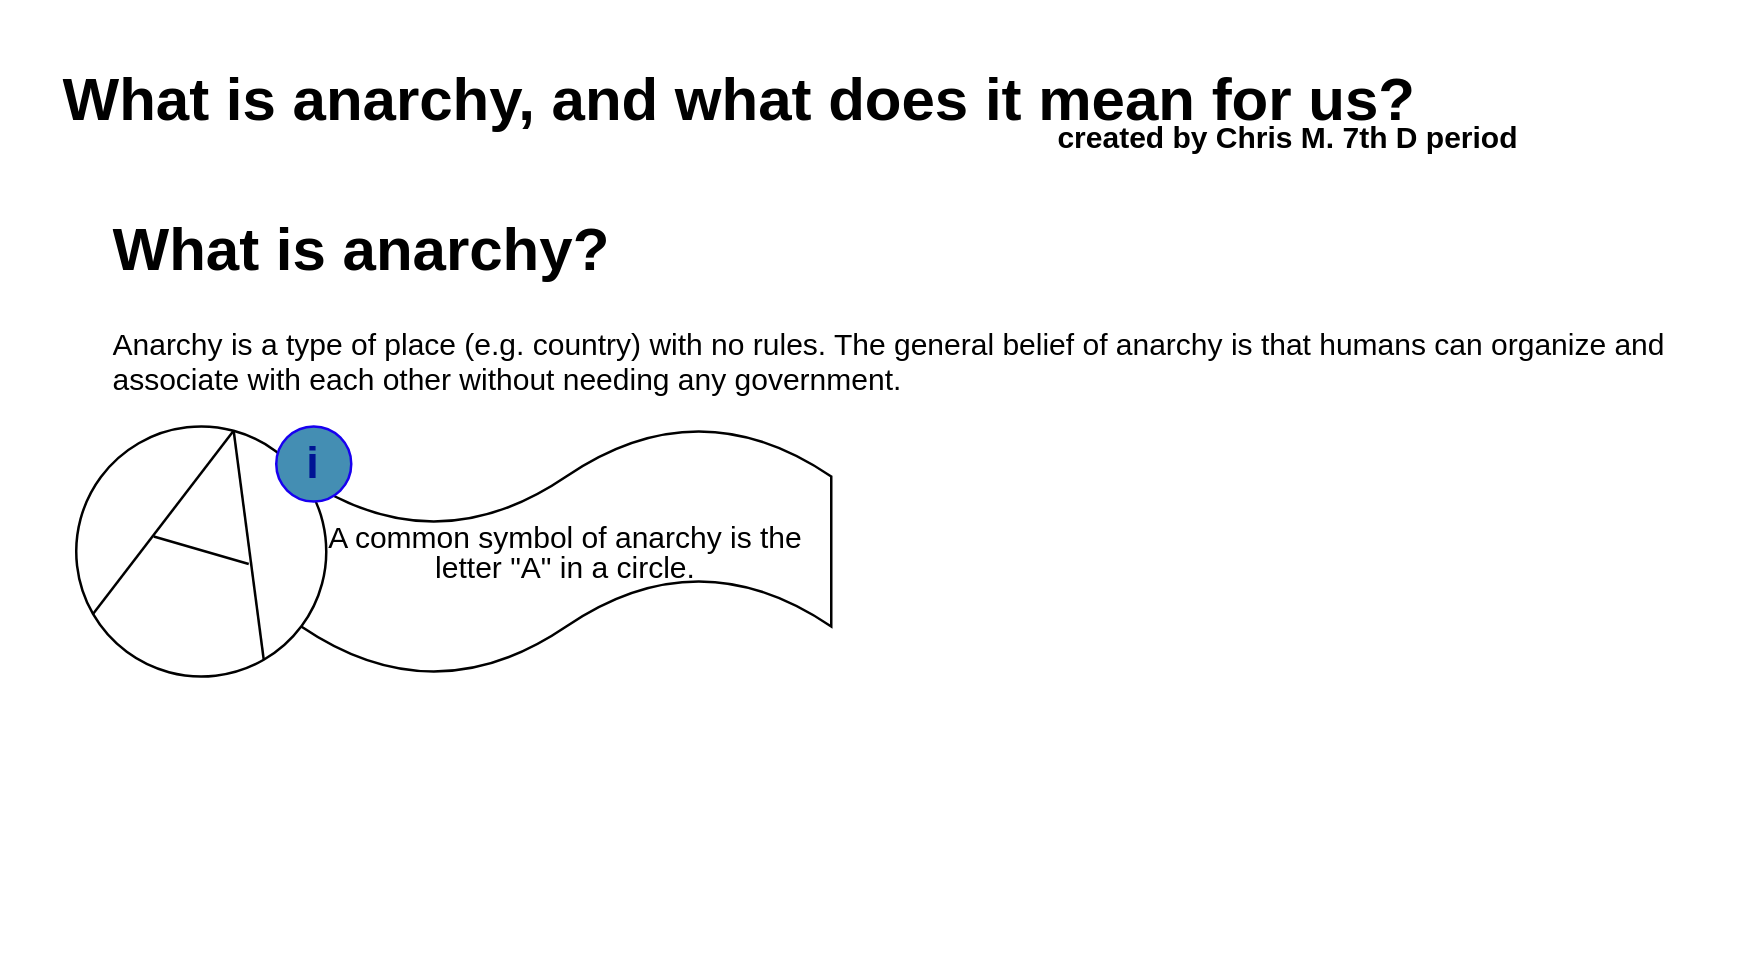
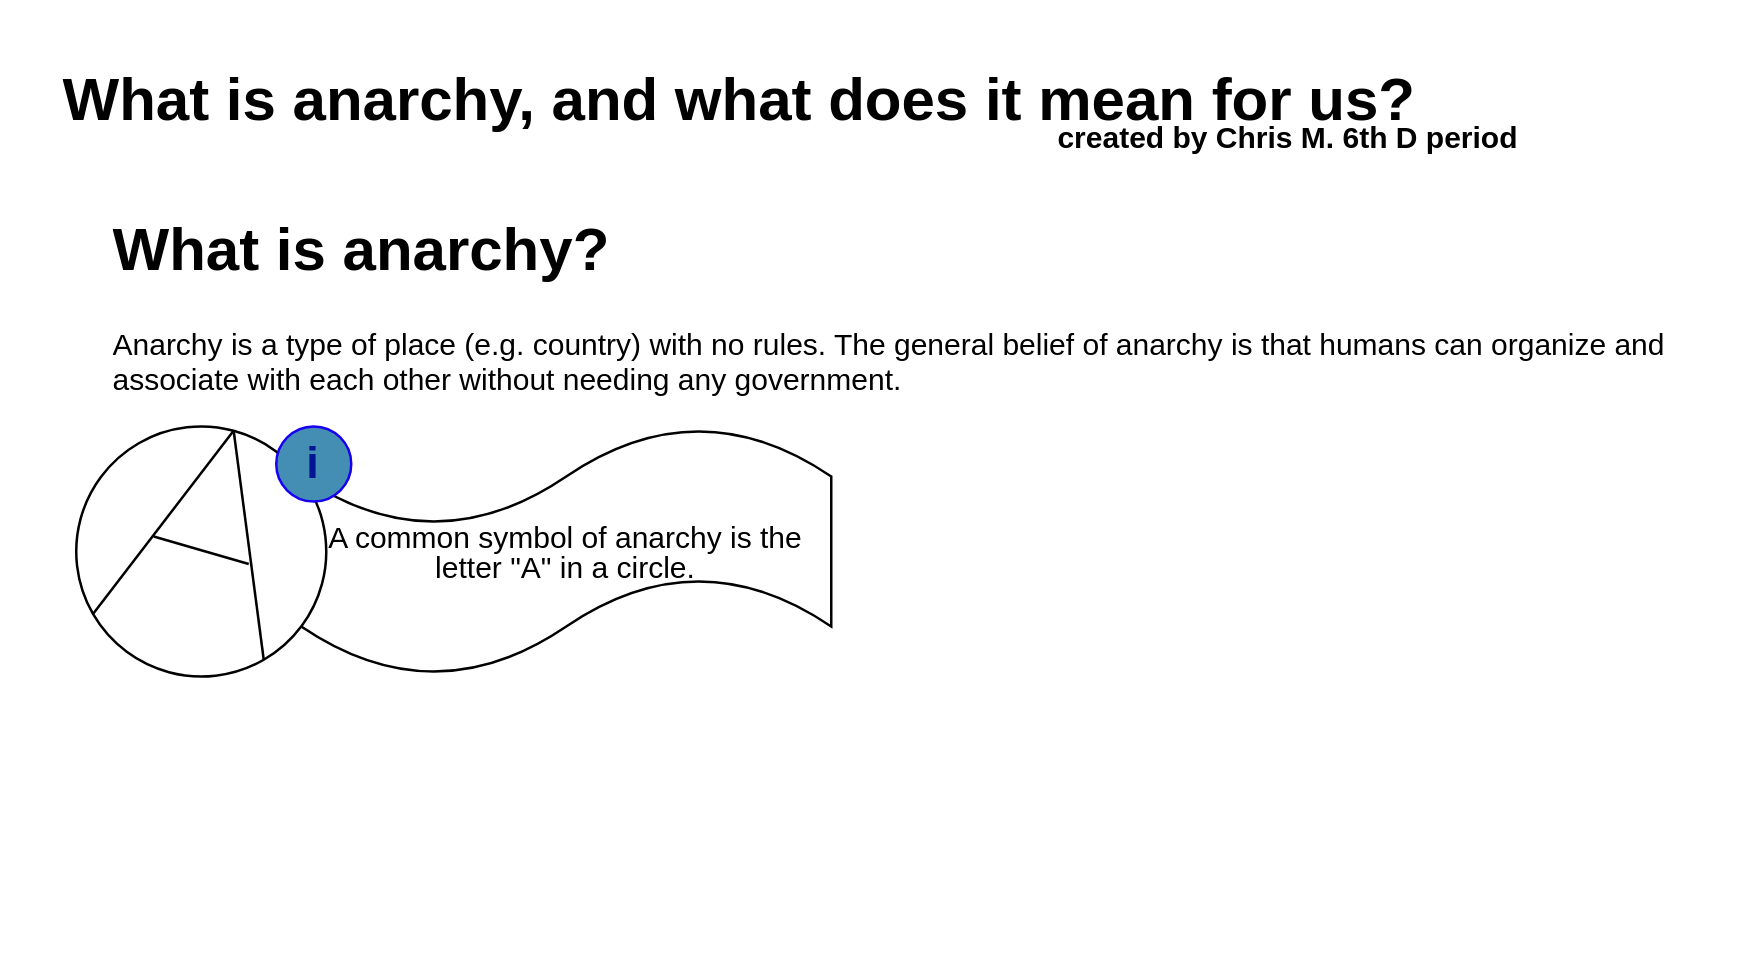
(1289, 139) -> (1289, 139)
